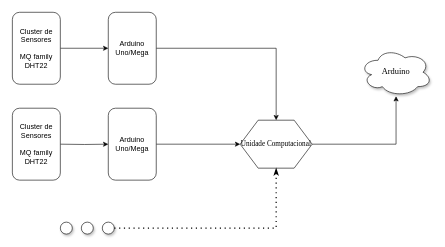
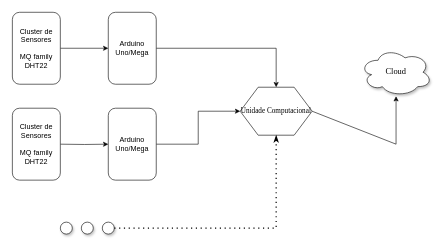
(396, 72) -> (396, 72)
(276, 144) -> (276, 111)
